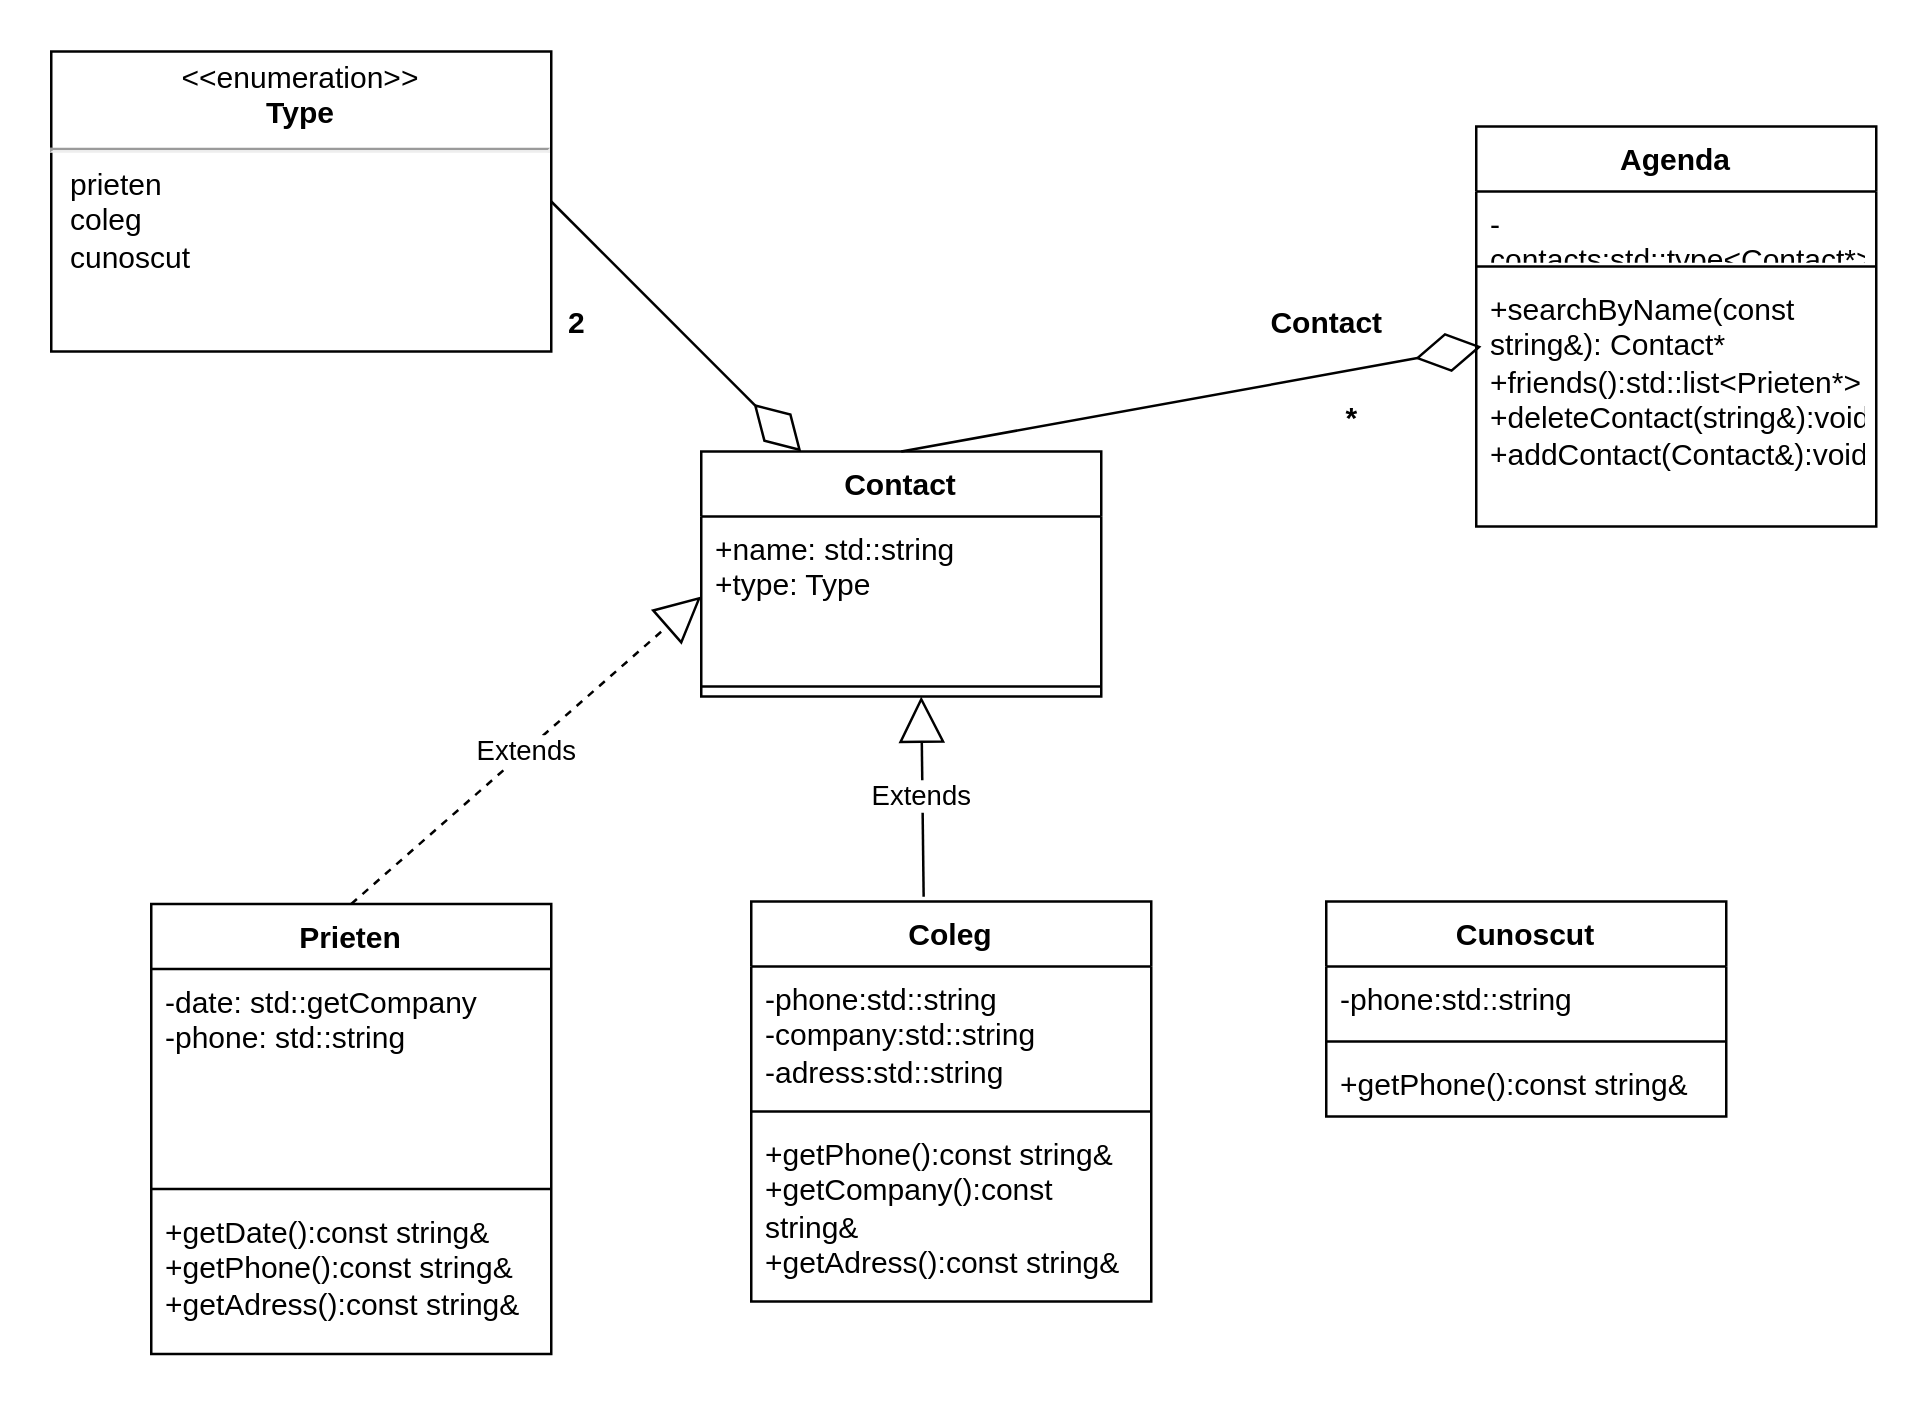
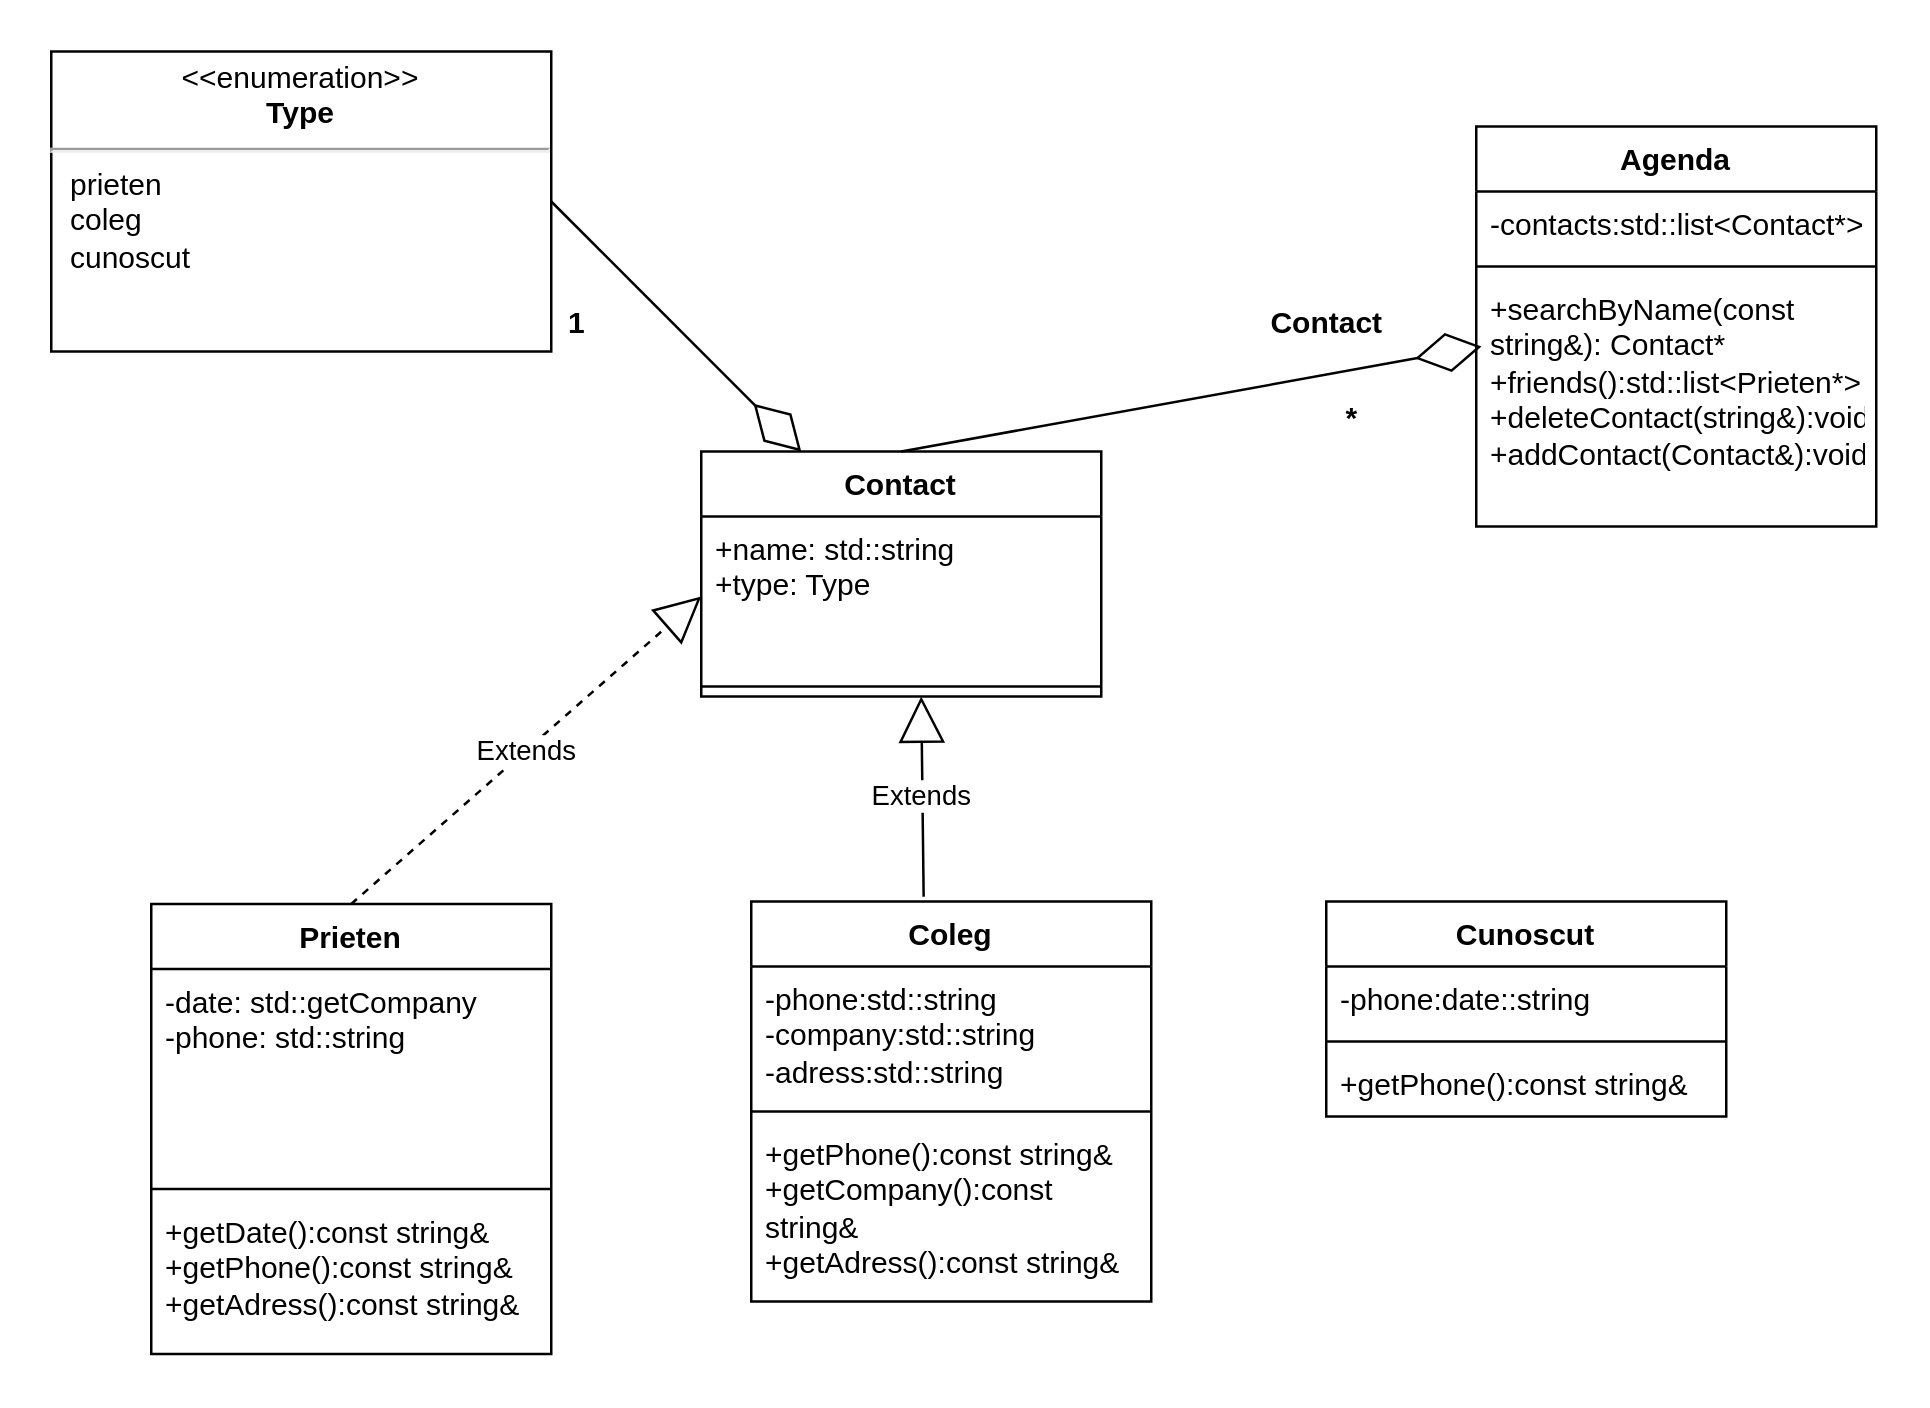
(1679, 245) -> (1679, 245)
(578, 324) -> (578, 324)
(1477, 1002) -> (1485, 1002)
